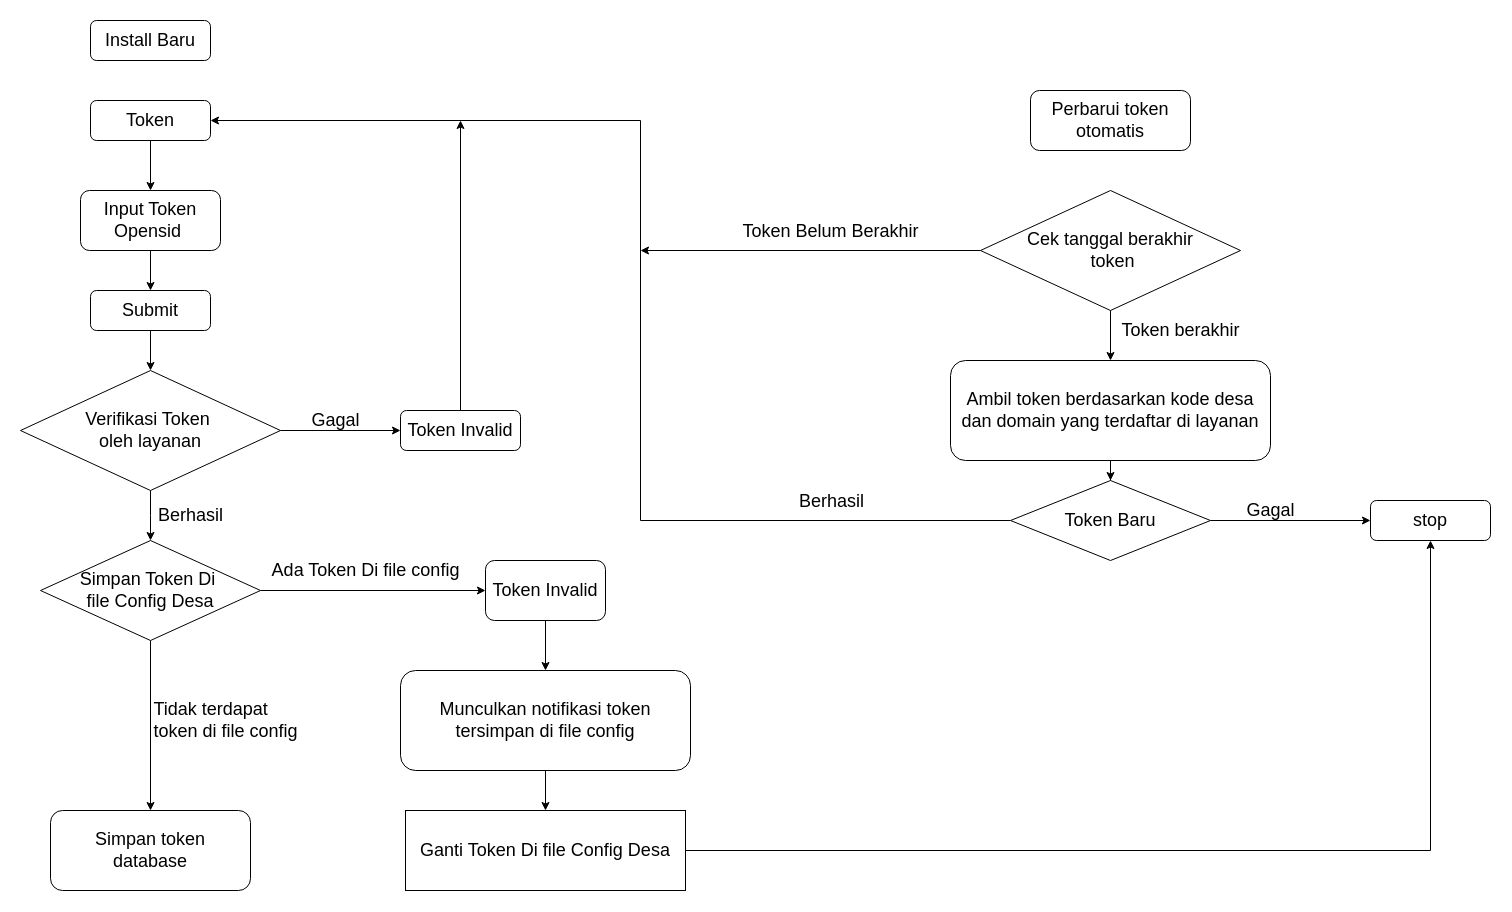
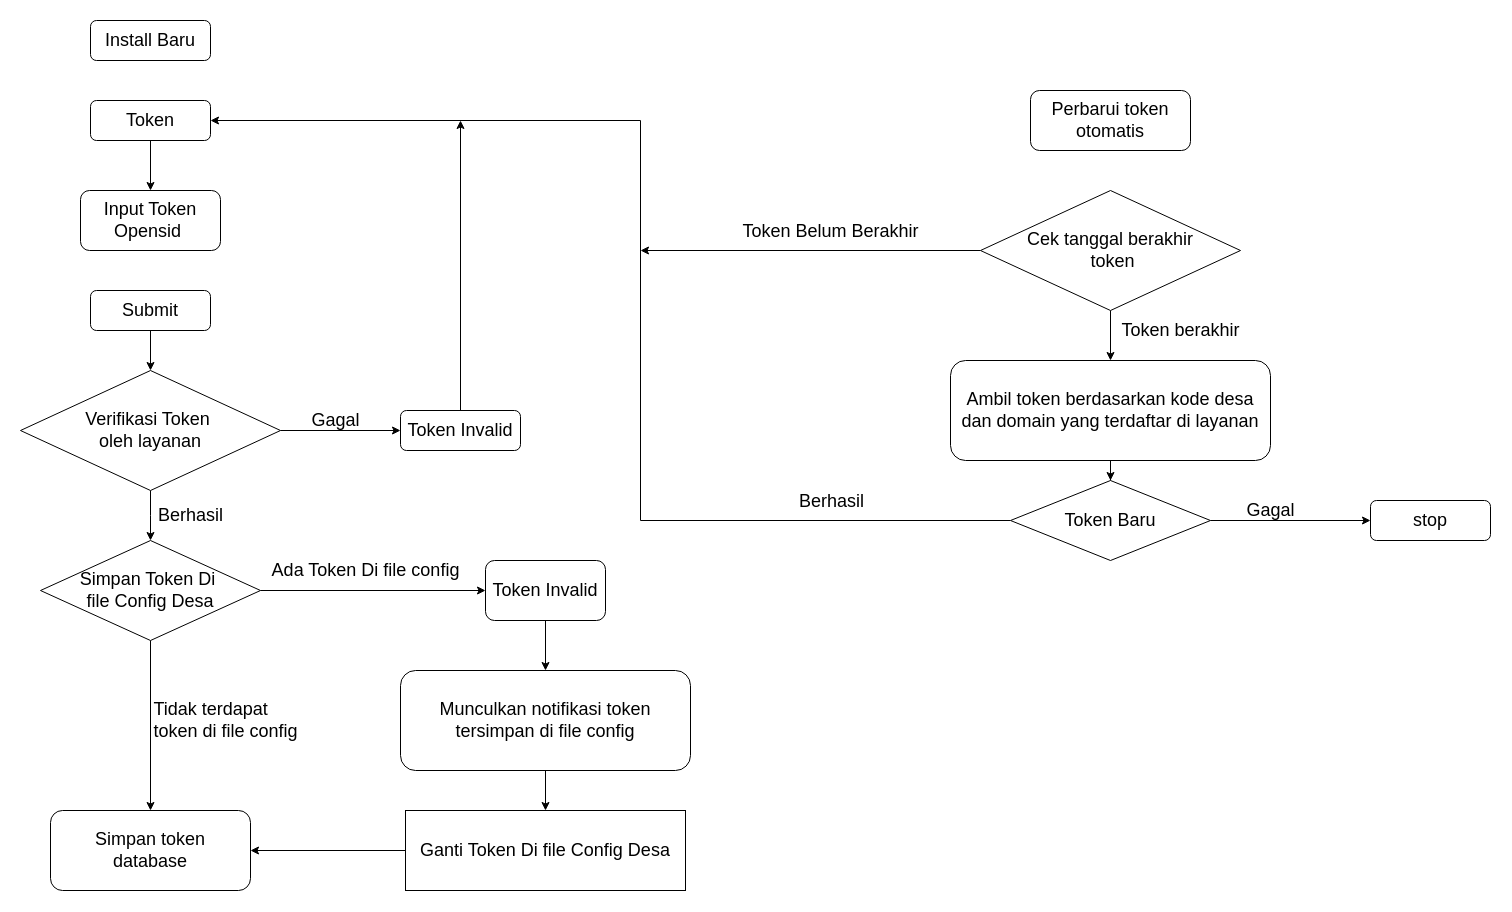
(151, 267) -> none
(1210, 851) -> (331, 851)
